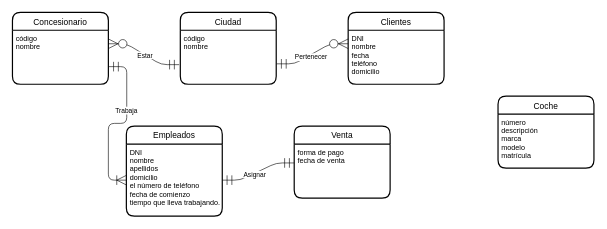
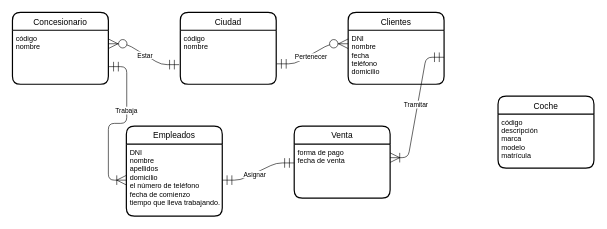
none -> (417, 108)
(514, 122) -> (513, 122)
